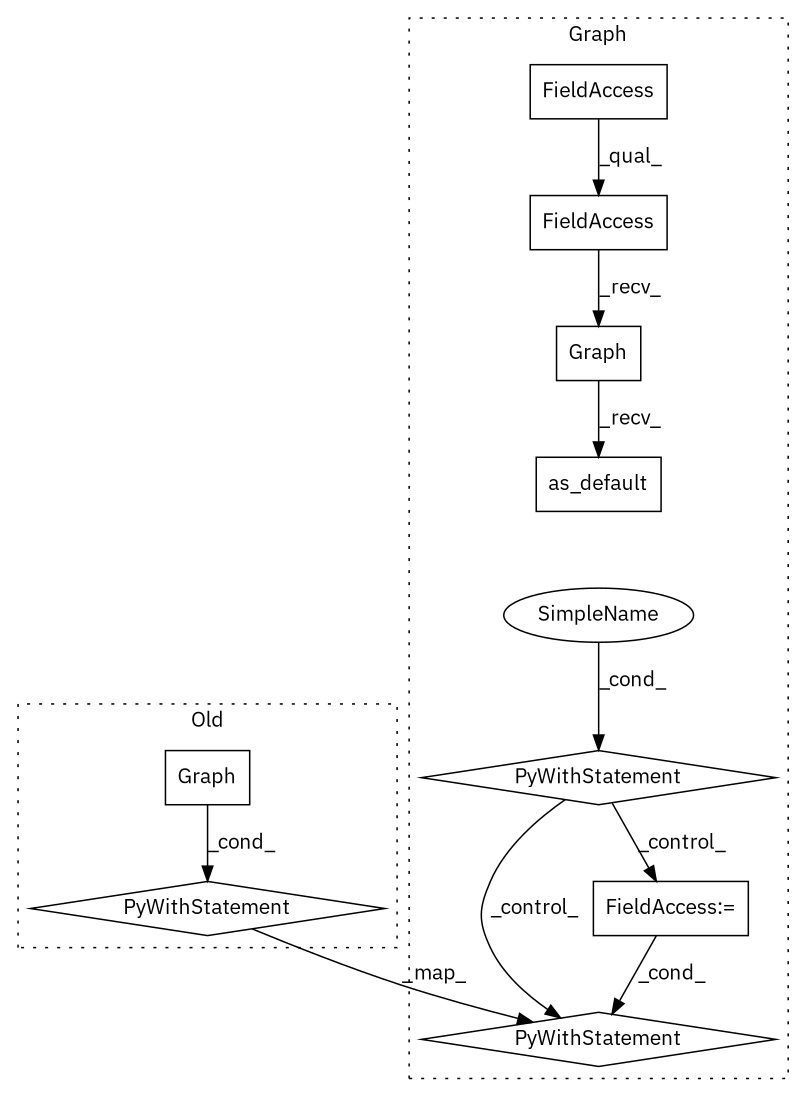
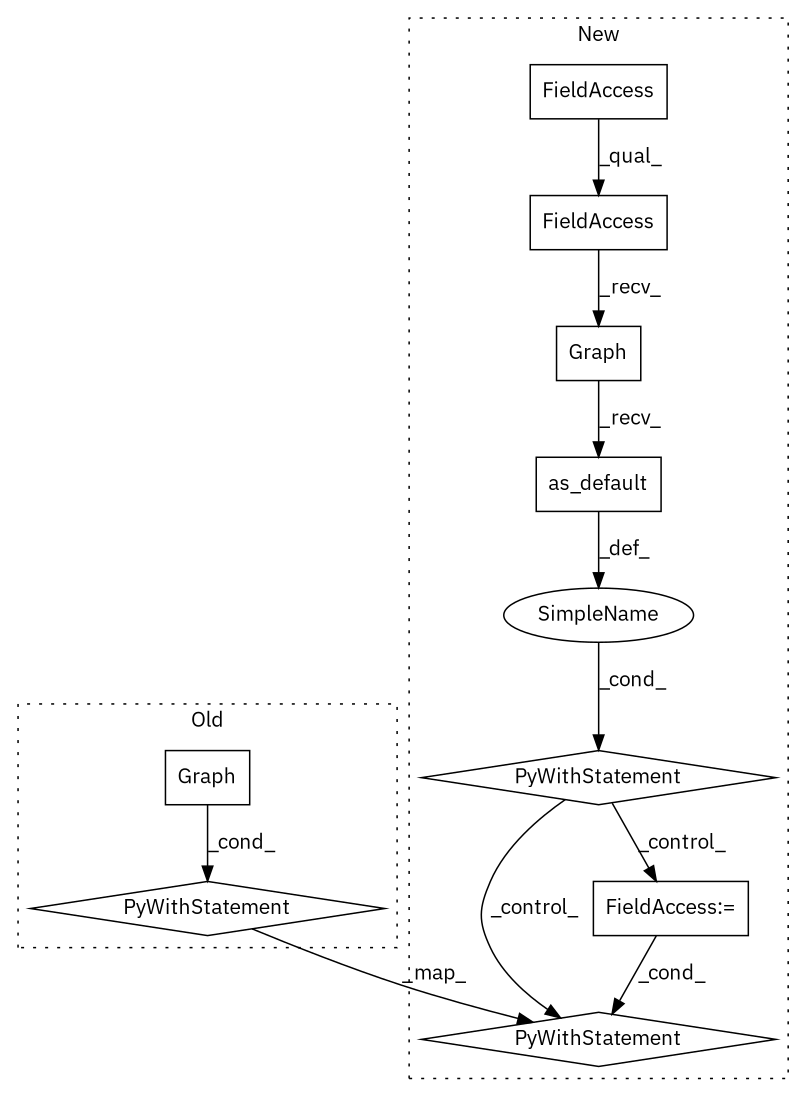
(599, 35) -> (599, 35)
none -> (599, 542)
